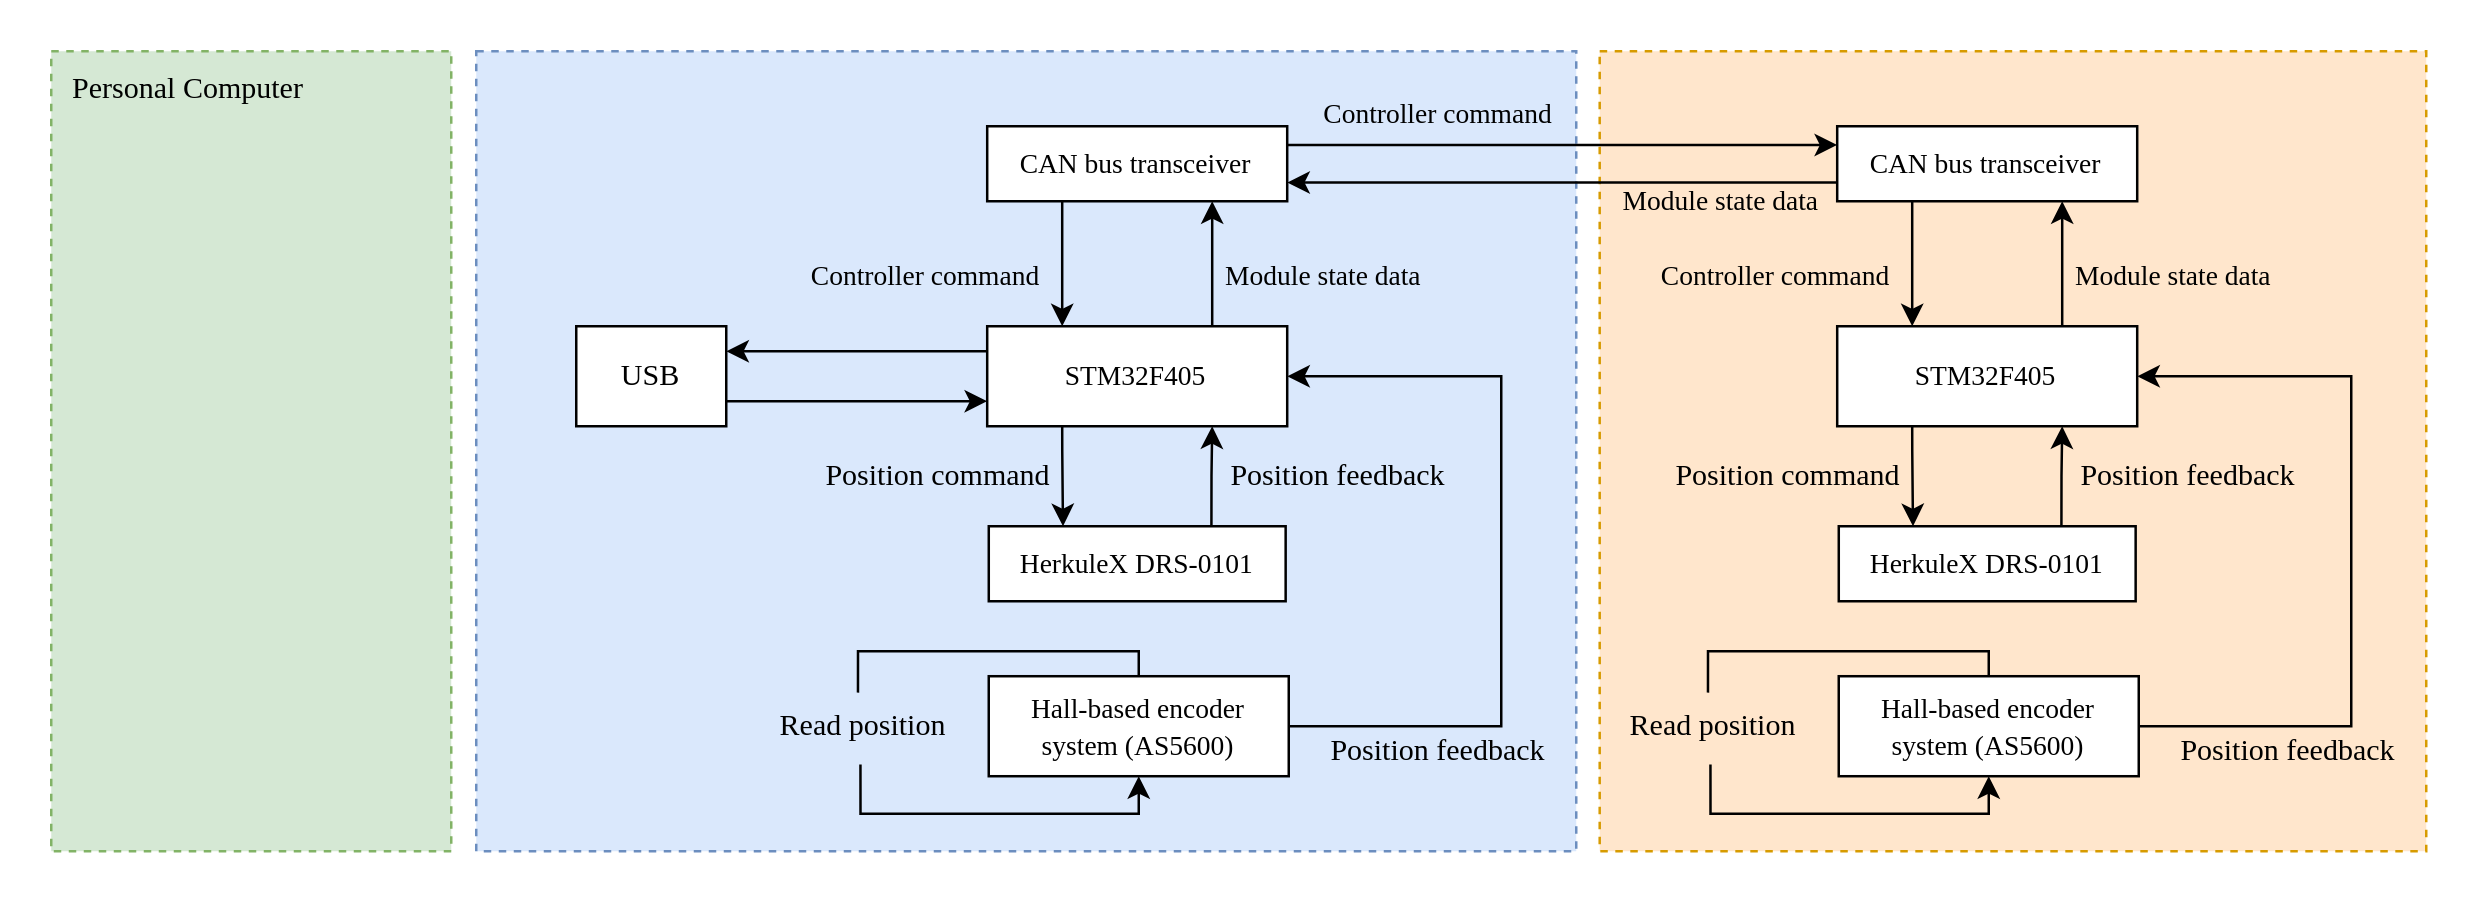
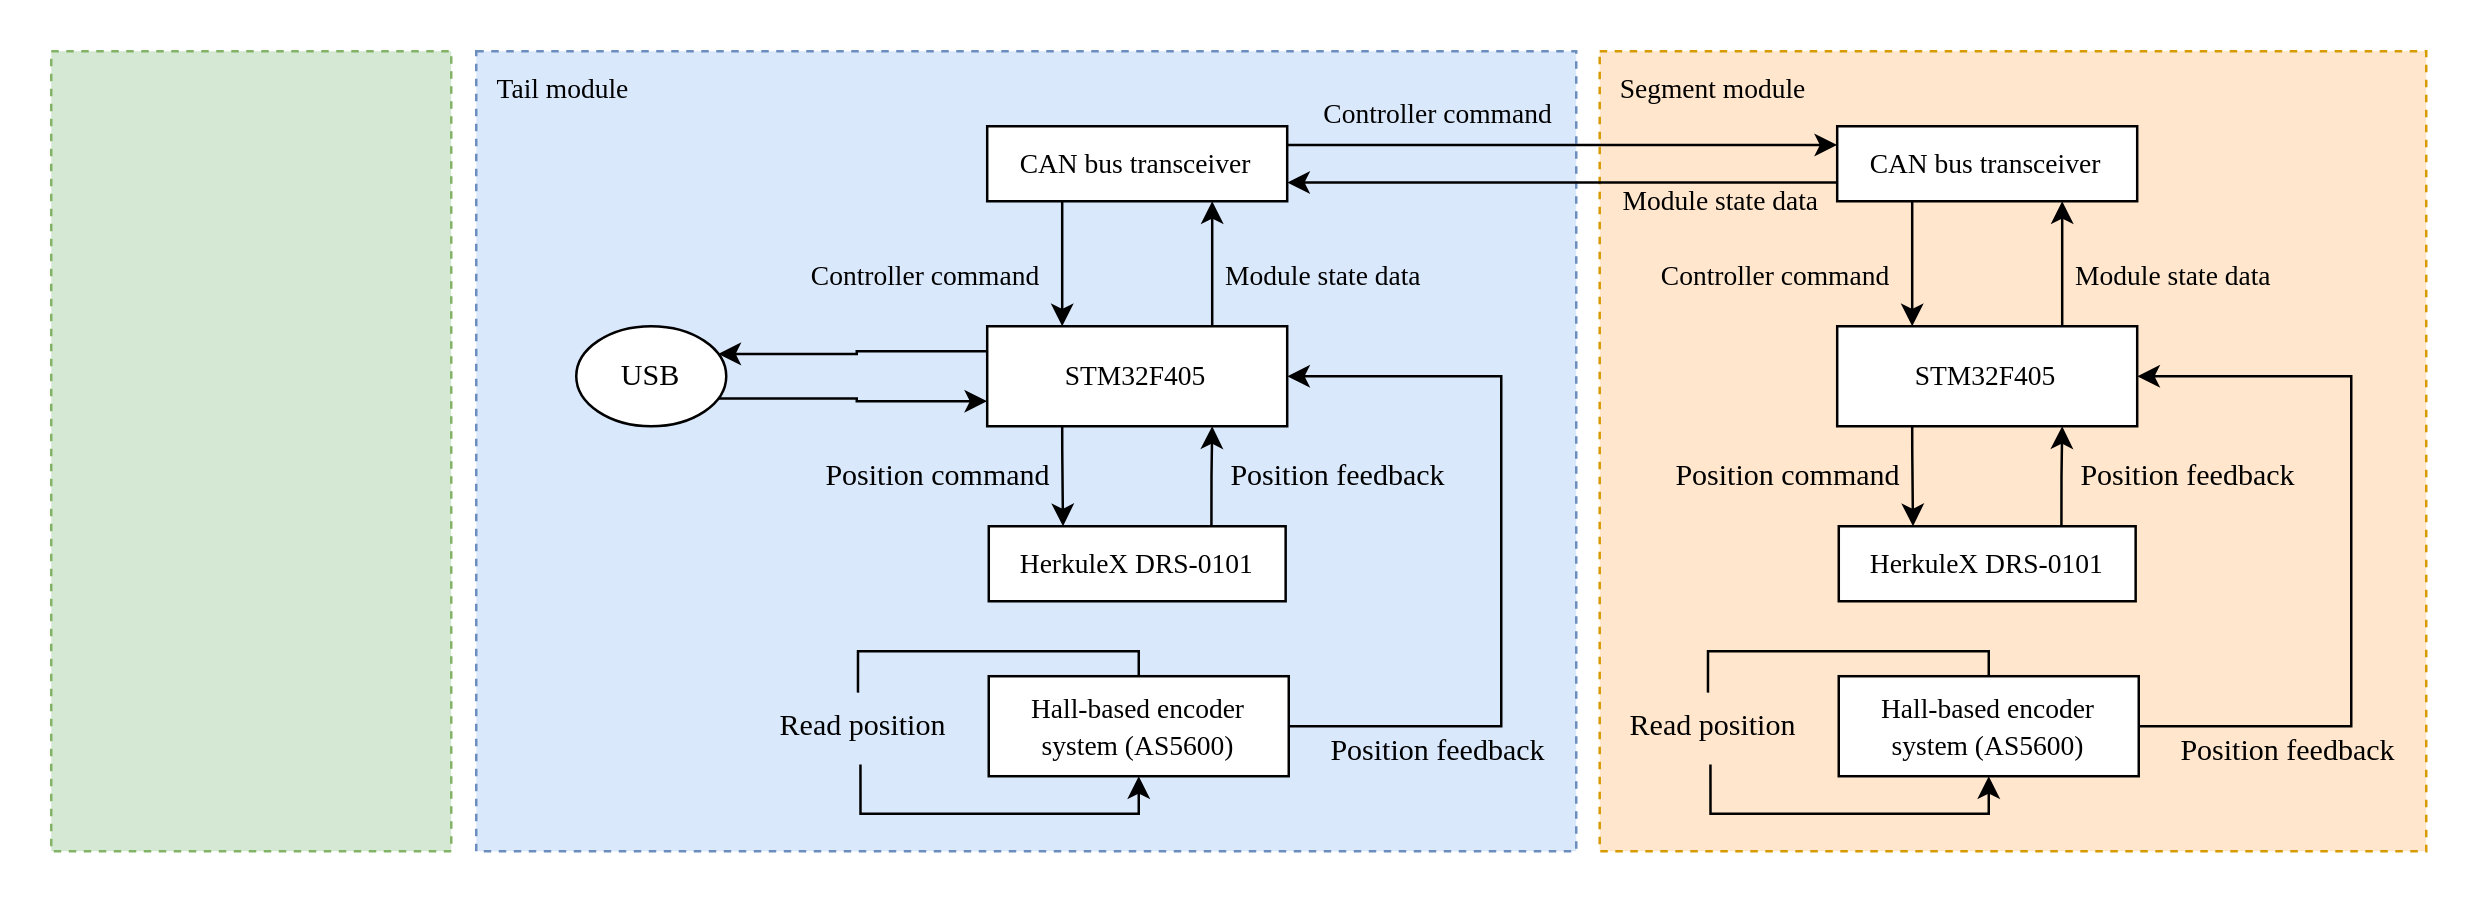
(189, 89) -> none
none -> (564, 89)
none -> (1714, 89)
(651, 376) -> (651, 376)
